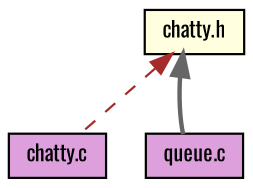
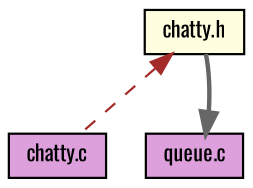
(180, 105) -> (209, 83)
